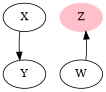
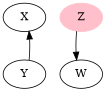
(19, 42) -> (30, 50)
(87, 50) -> (76, 42)
